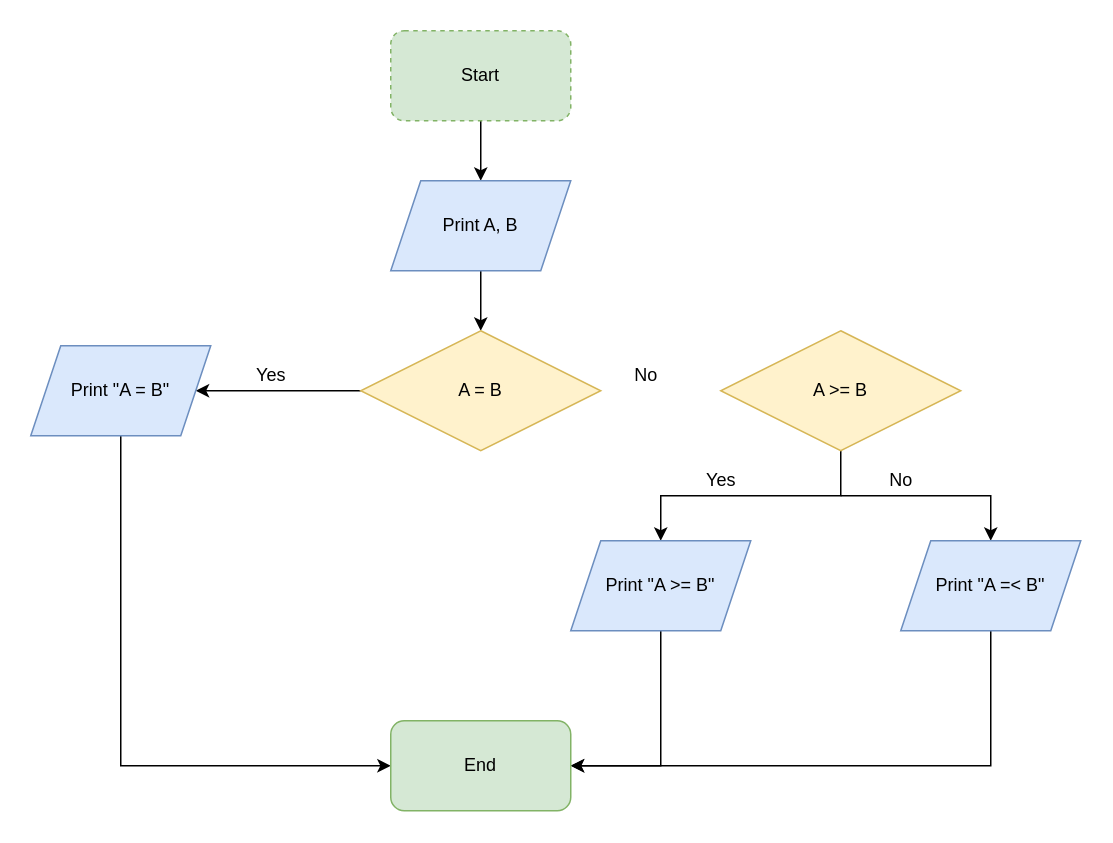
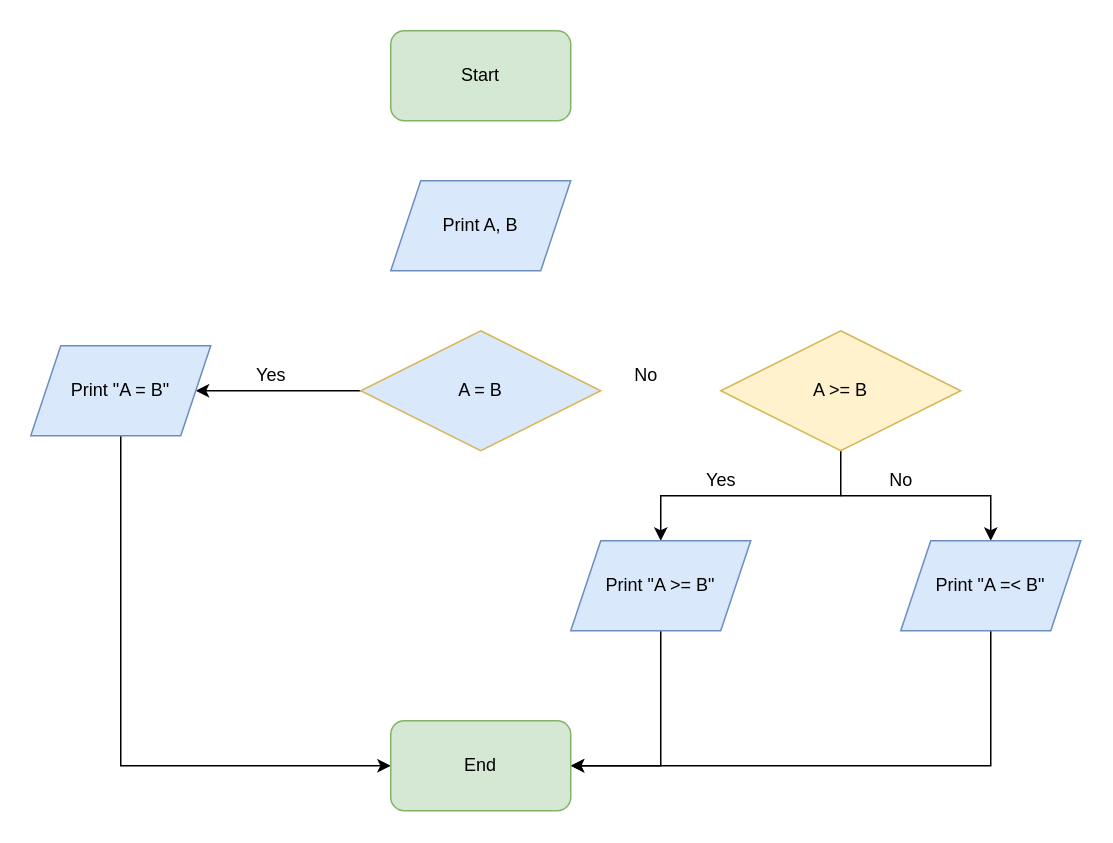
(481, 76) -> (481, 76)
(481, 146) -> none
(481, 296) -> none
(481, 391) -> (481, 391)
